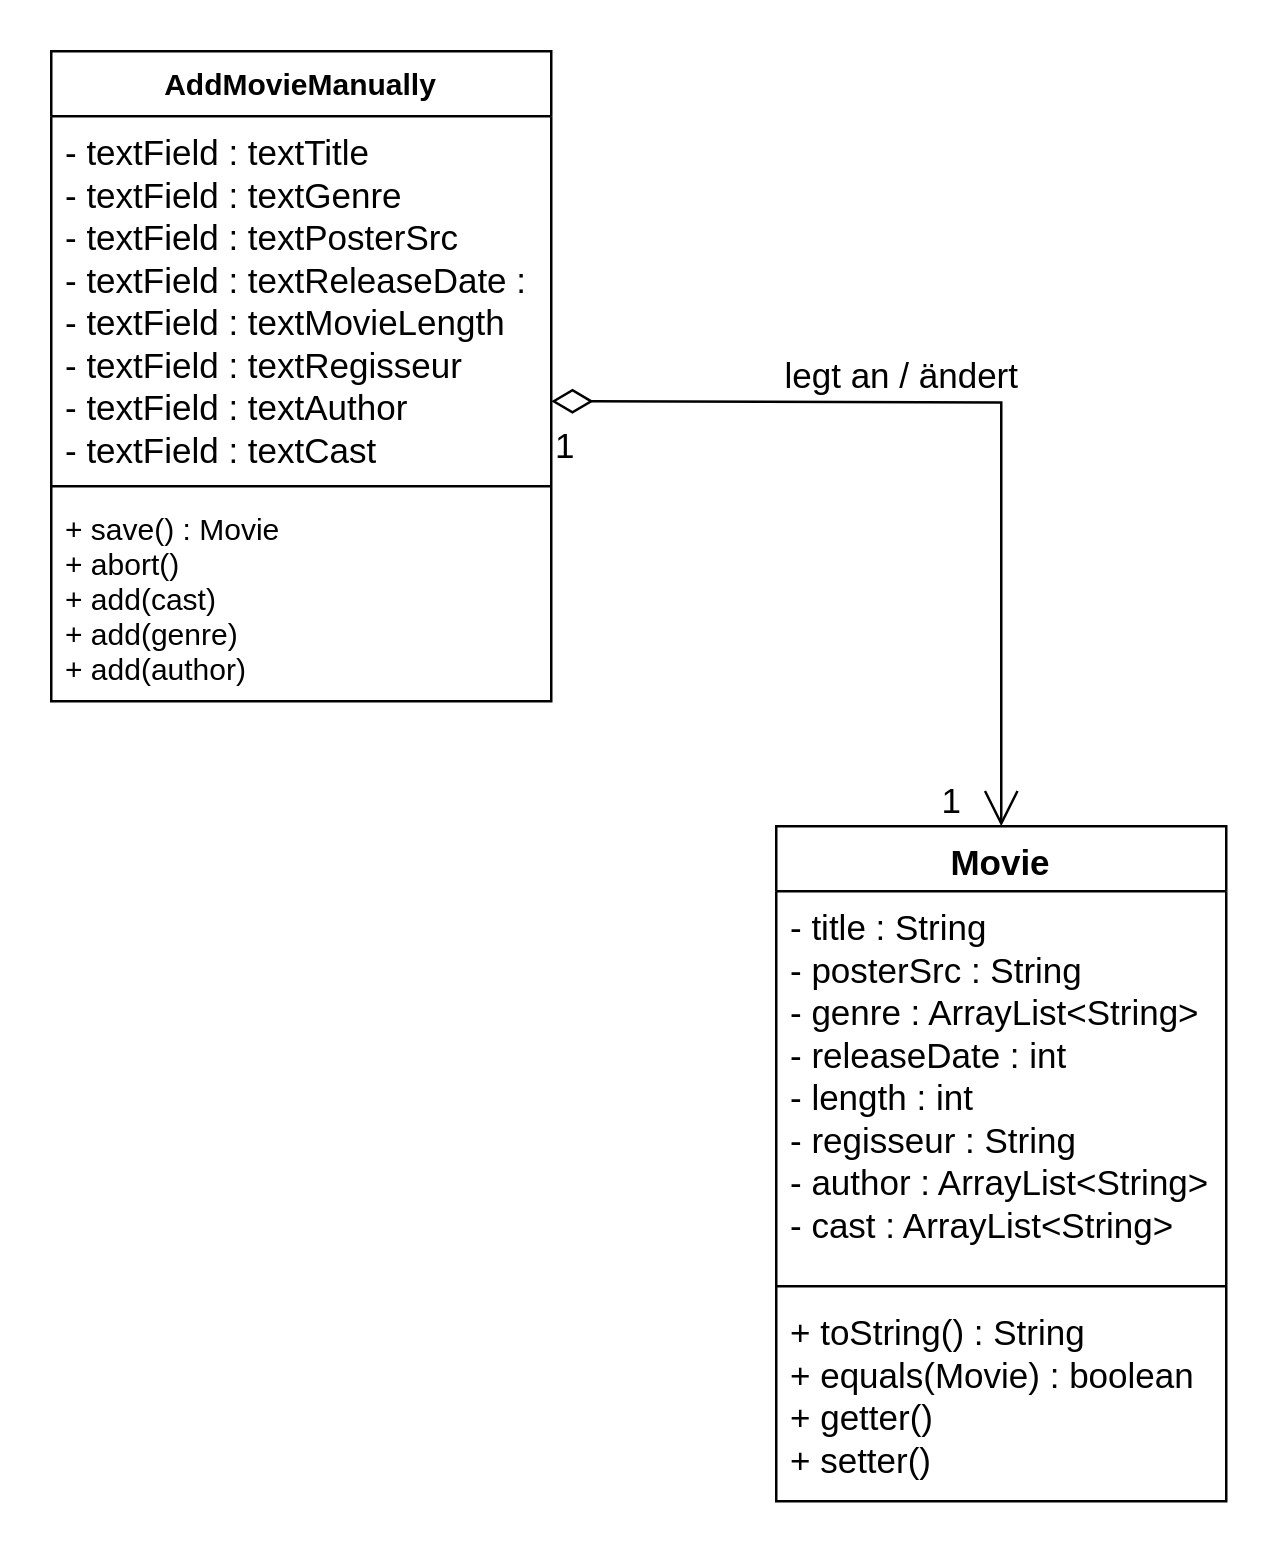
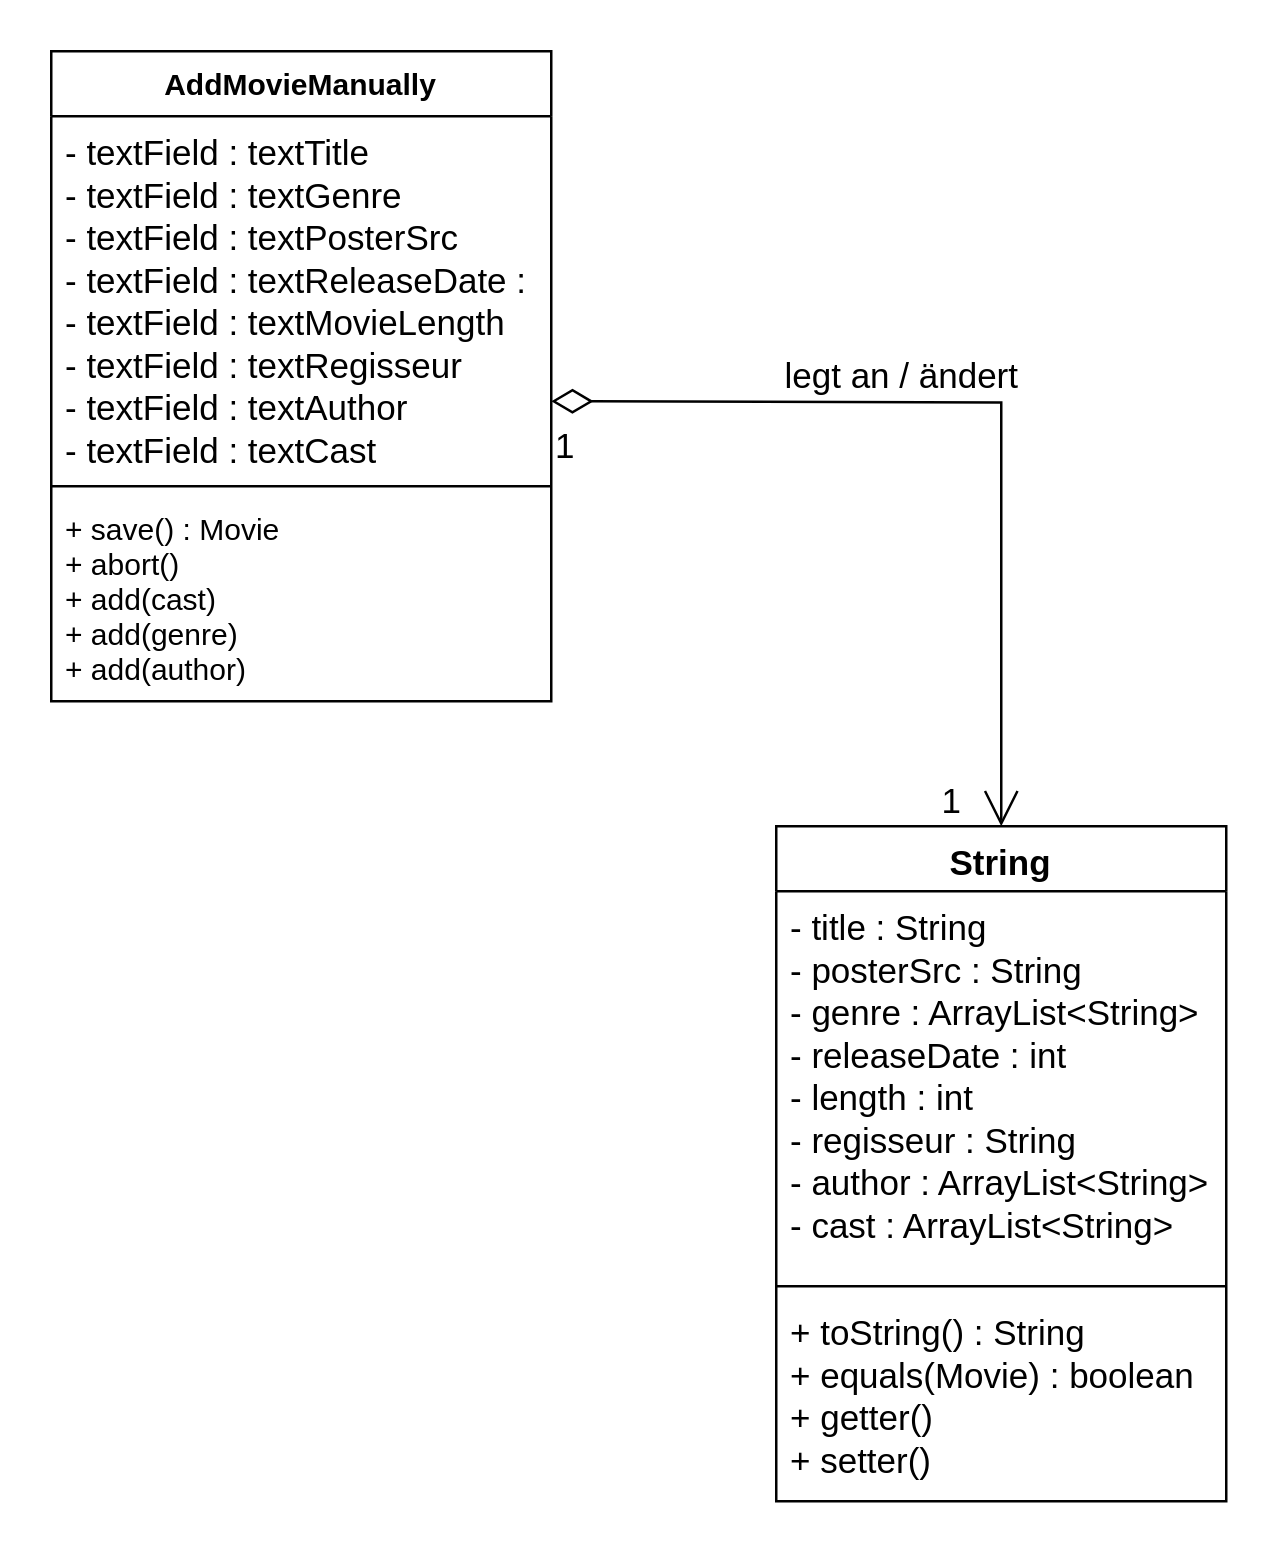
(1000, 863) -> (1000, 863)
